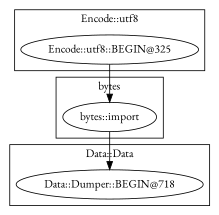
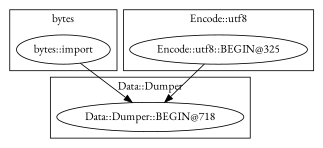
(110, 82) -> (185, 83)
(110, 154) -> (150, 87)
